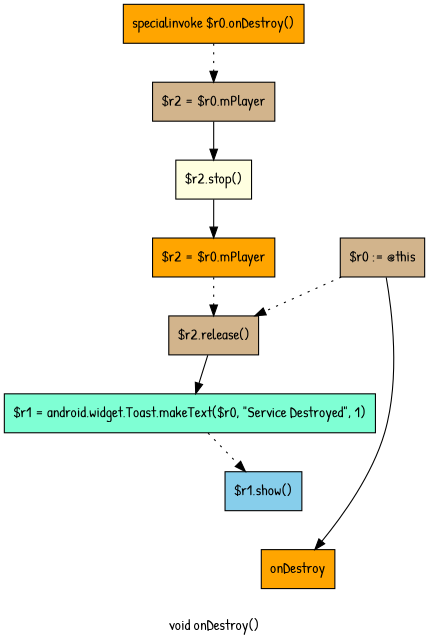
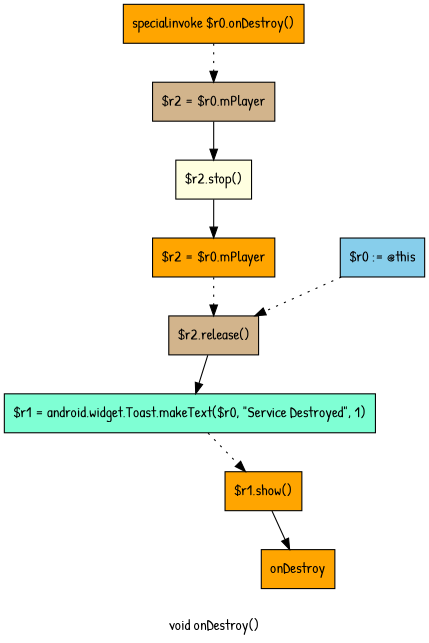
(382, 258) -> (382, 258)
(388, 418) -> (279, 525)
(263, 491) -> (263, 491)
